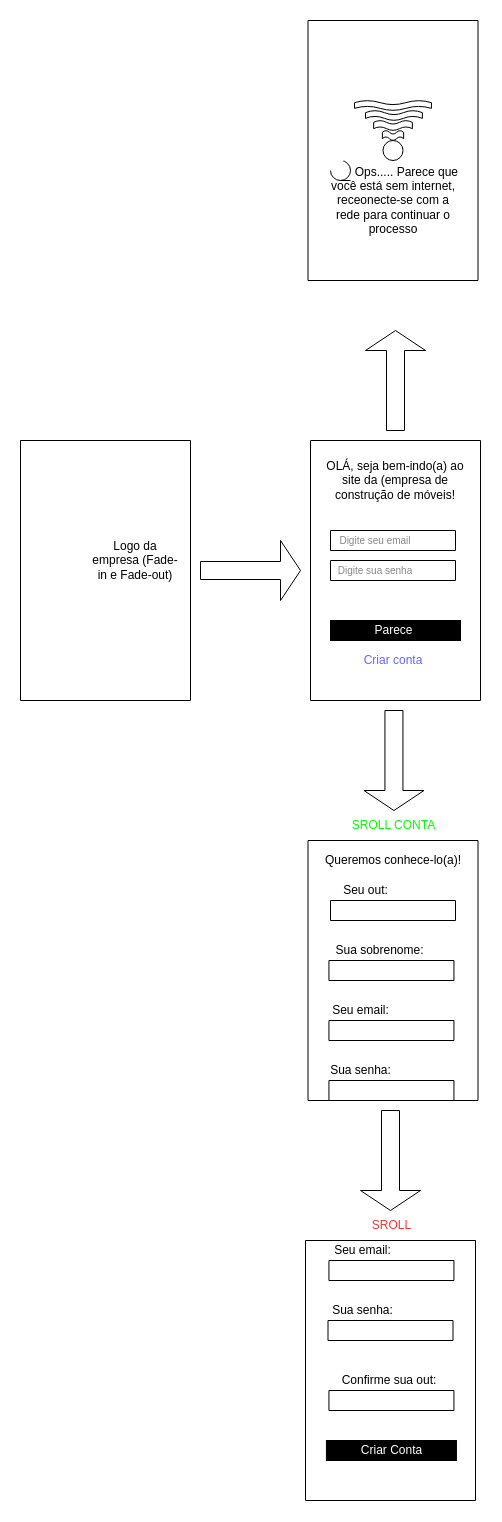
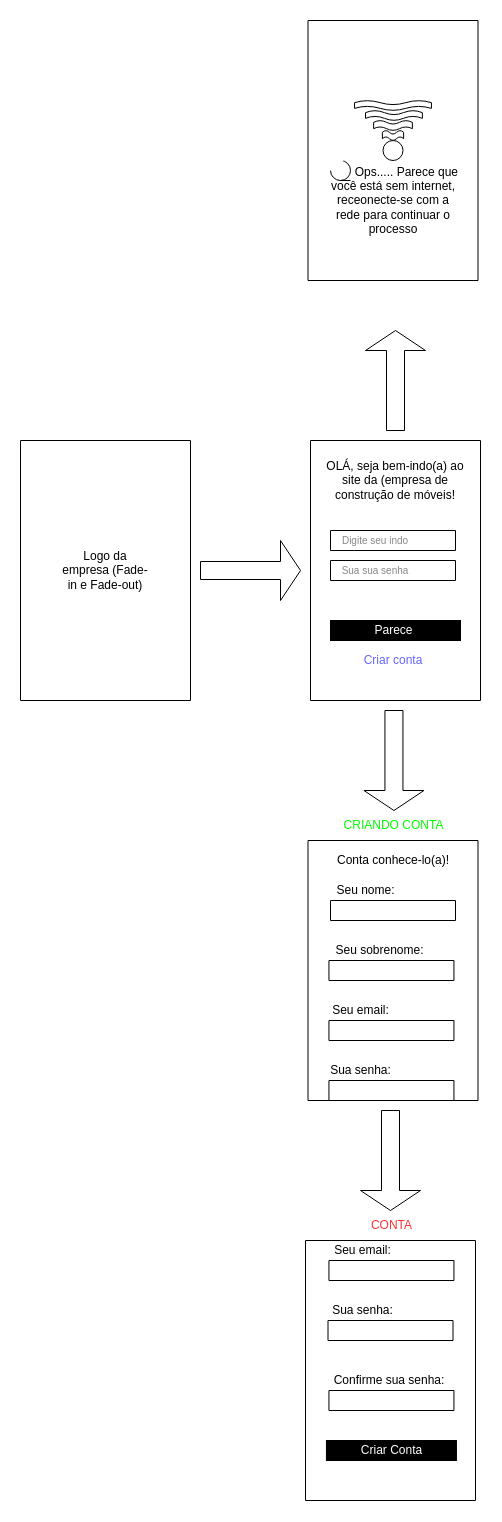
(376, 541) -> (376, 541)
(136, 561) -> (106, 571)
(376, 571) -> (376, 571)
(394, 826) -> (394, 826)
(394, 861) -> (394, 861)
(366, 891) -> (366, 891)
(380, 951) -> (380, 951)
(392, 1226) -> (392, 1226)
(390, 1381) -> (390, 1381)
